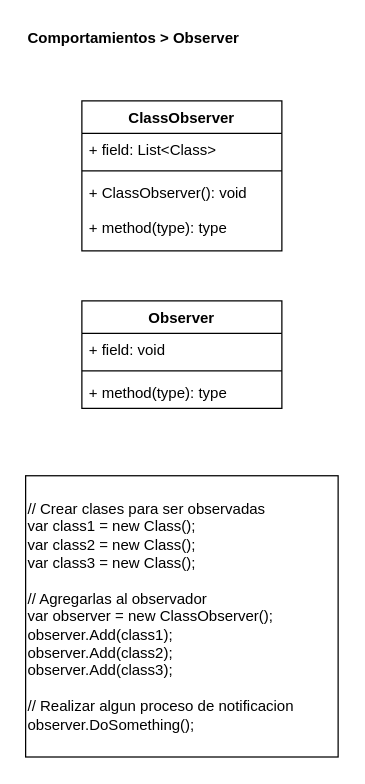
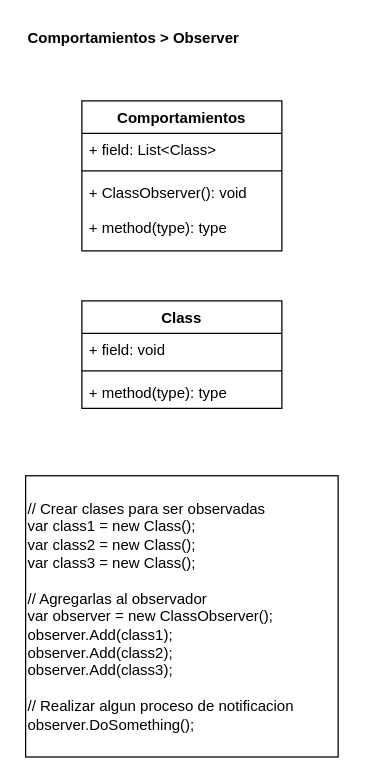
(181, 118) -> (181, 118)
(181, 318) -> (181, 318)
